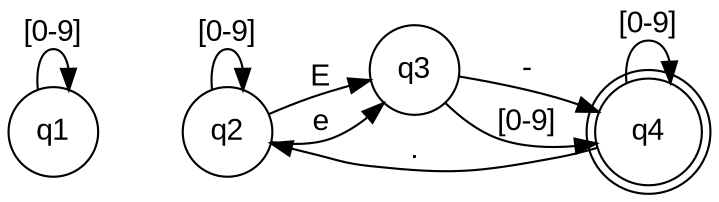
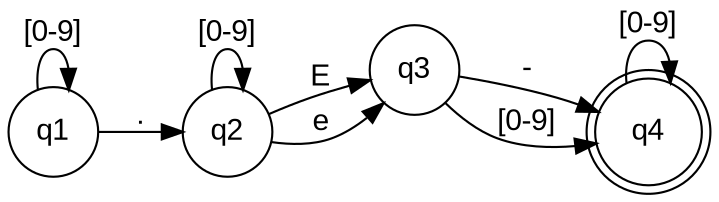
(445, 171) -> (130, 132)
